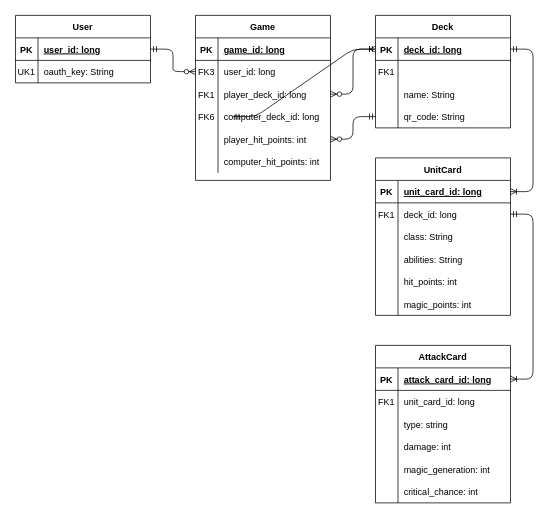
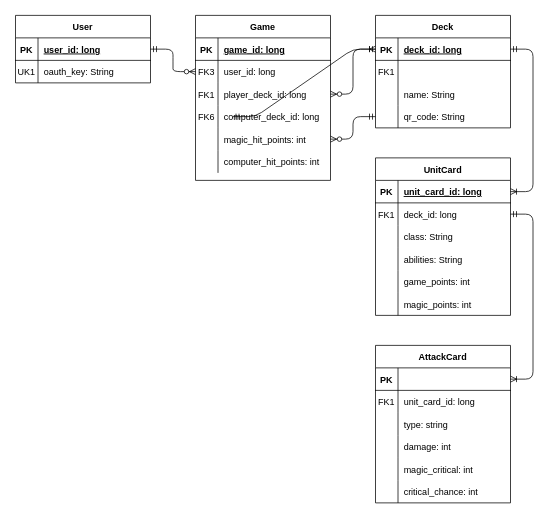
(272, 140) -> (269, 140)
(435, 282) -> (439, 282)
(454, 379) -> none
(451, 470) -> (443, 470)
